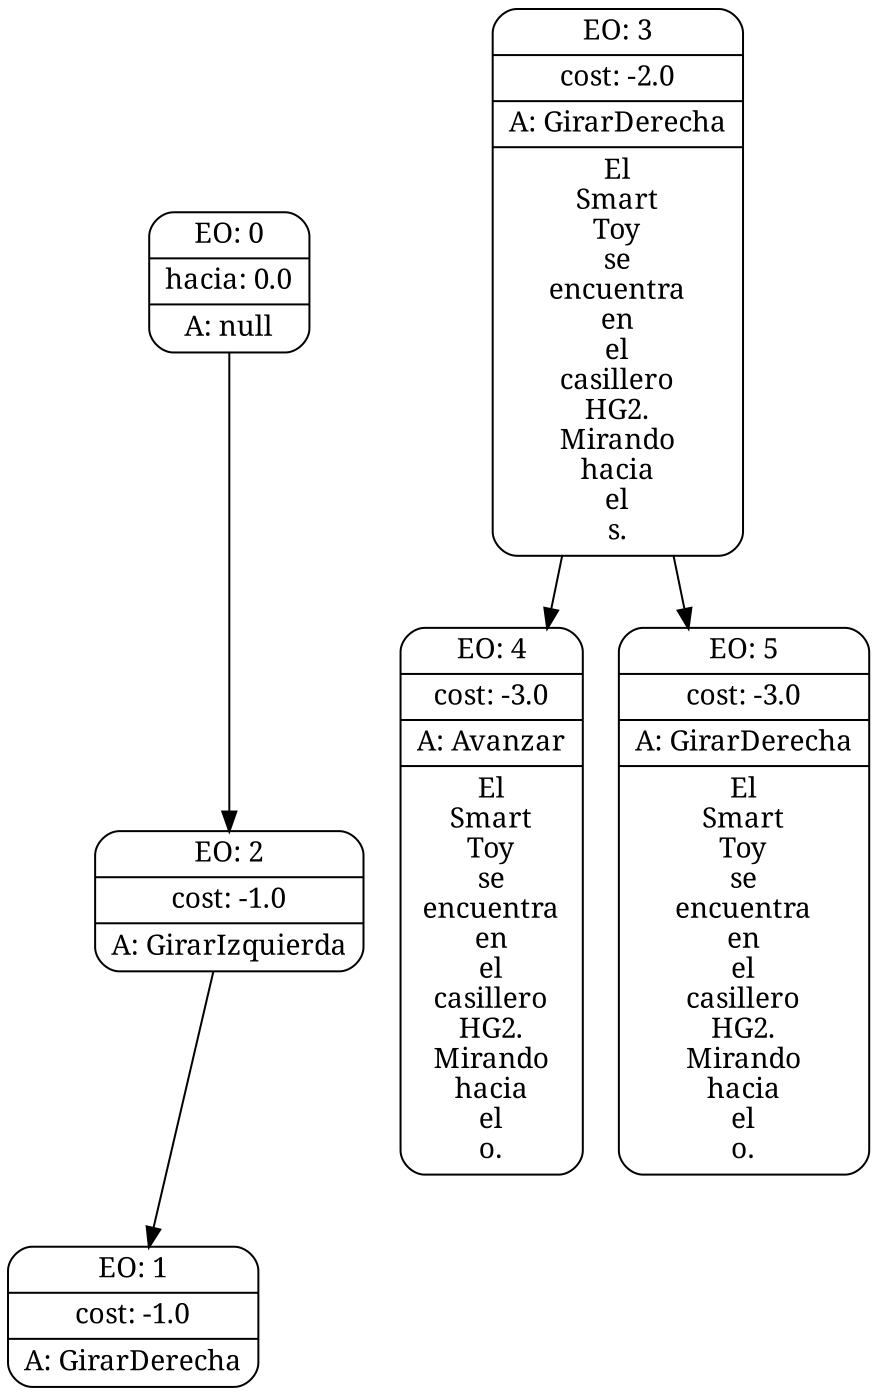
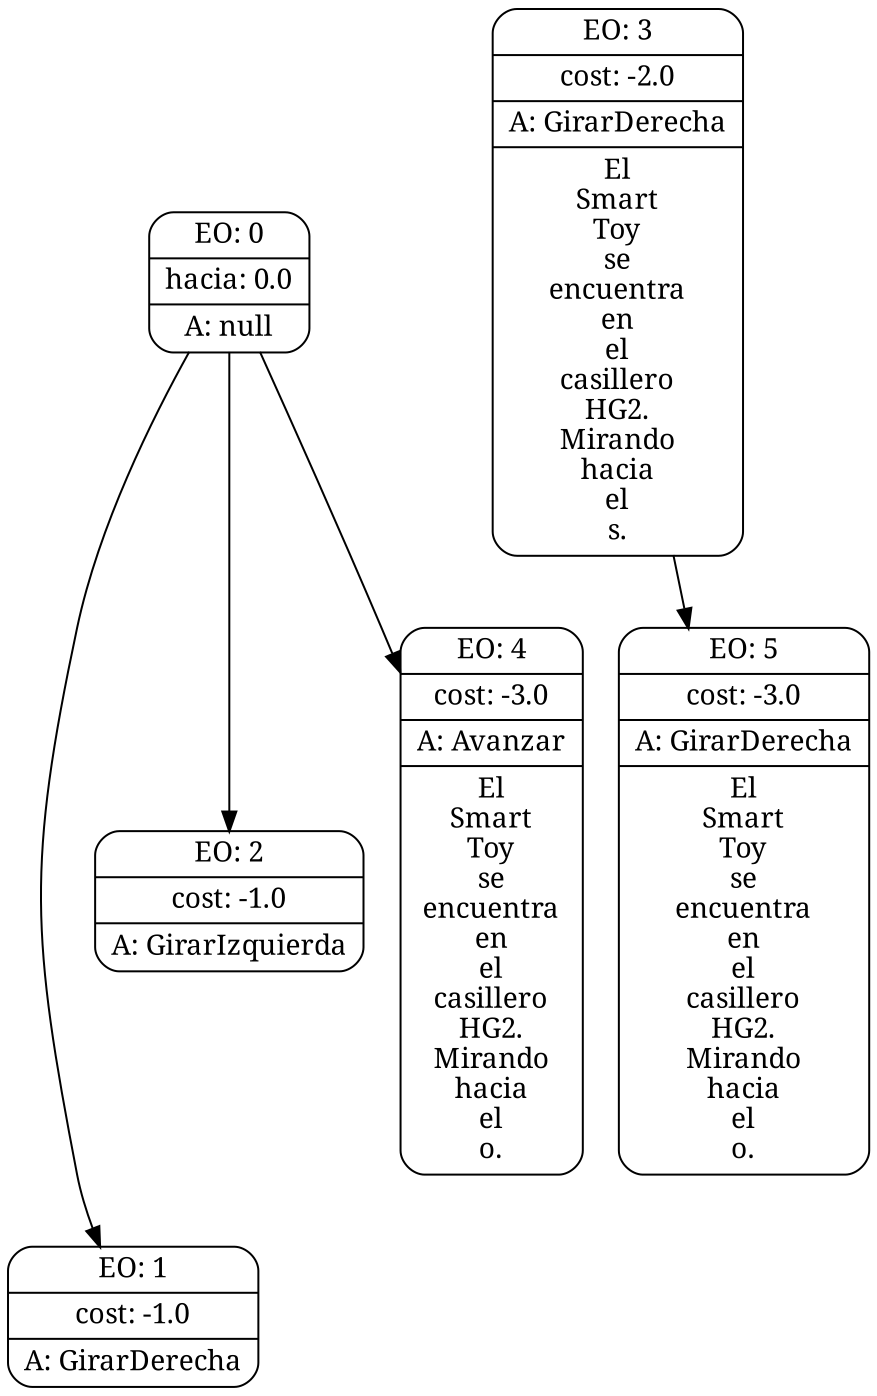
(557, 582) -> (327, 502)
(183, 1099) -> (49, 780)
